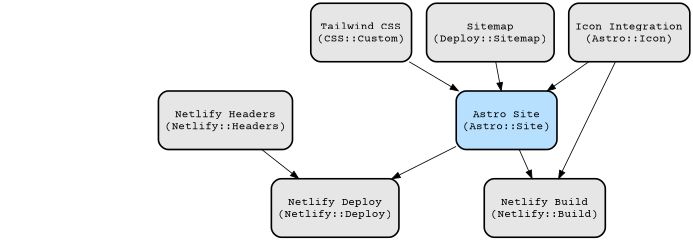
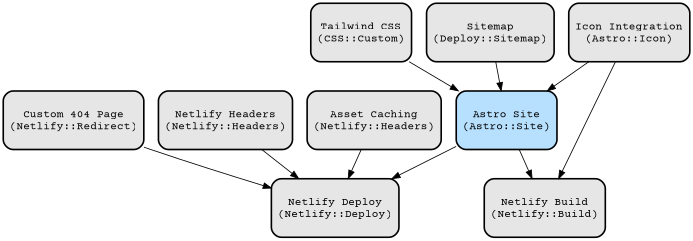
none -> (74, 120)
none -> (374, 120)
